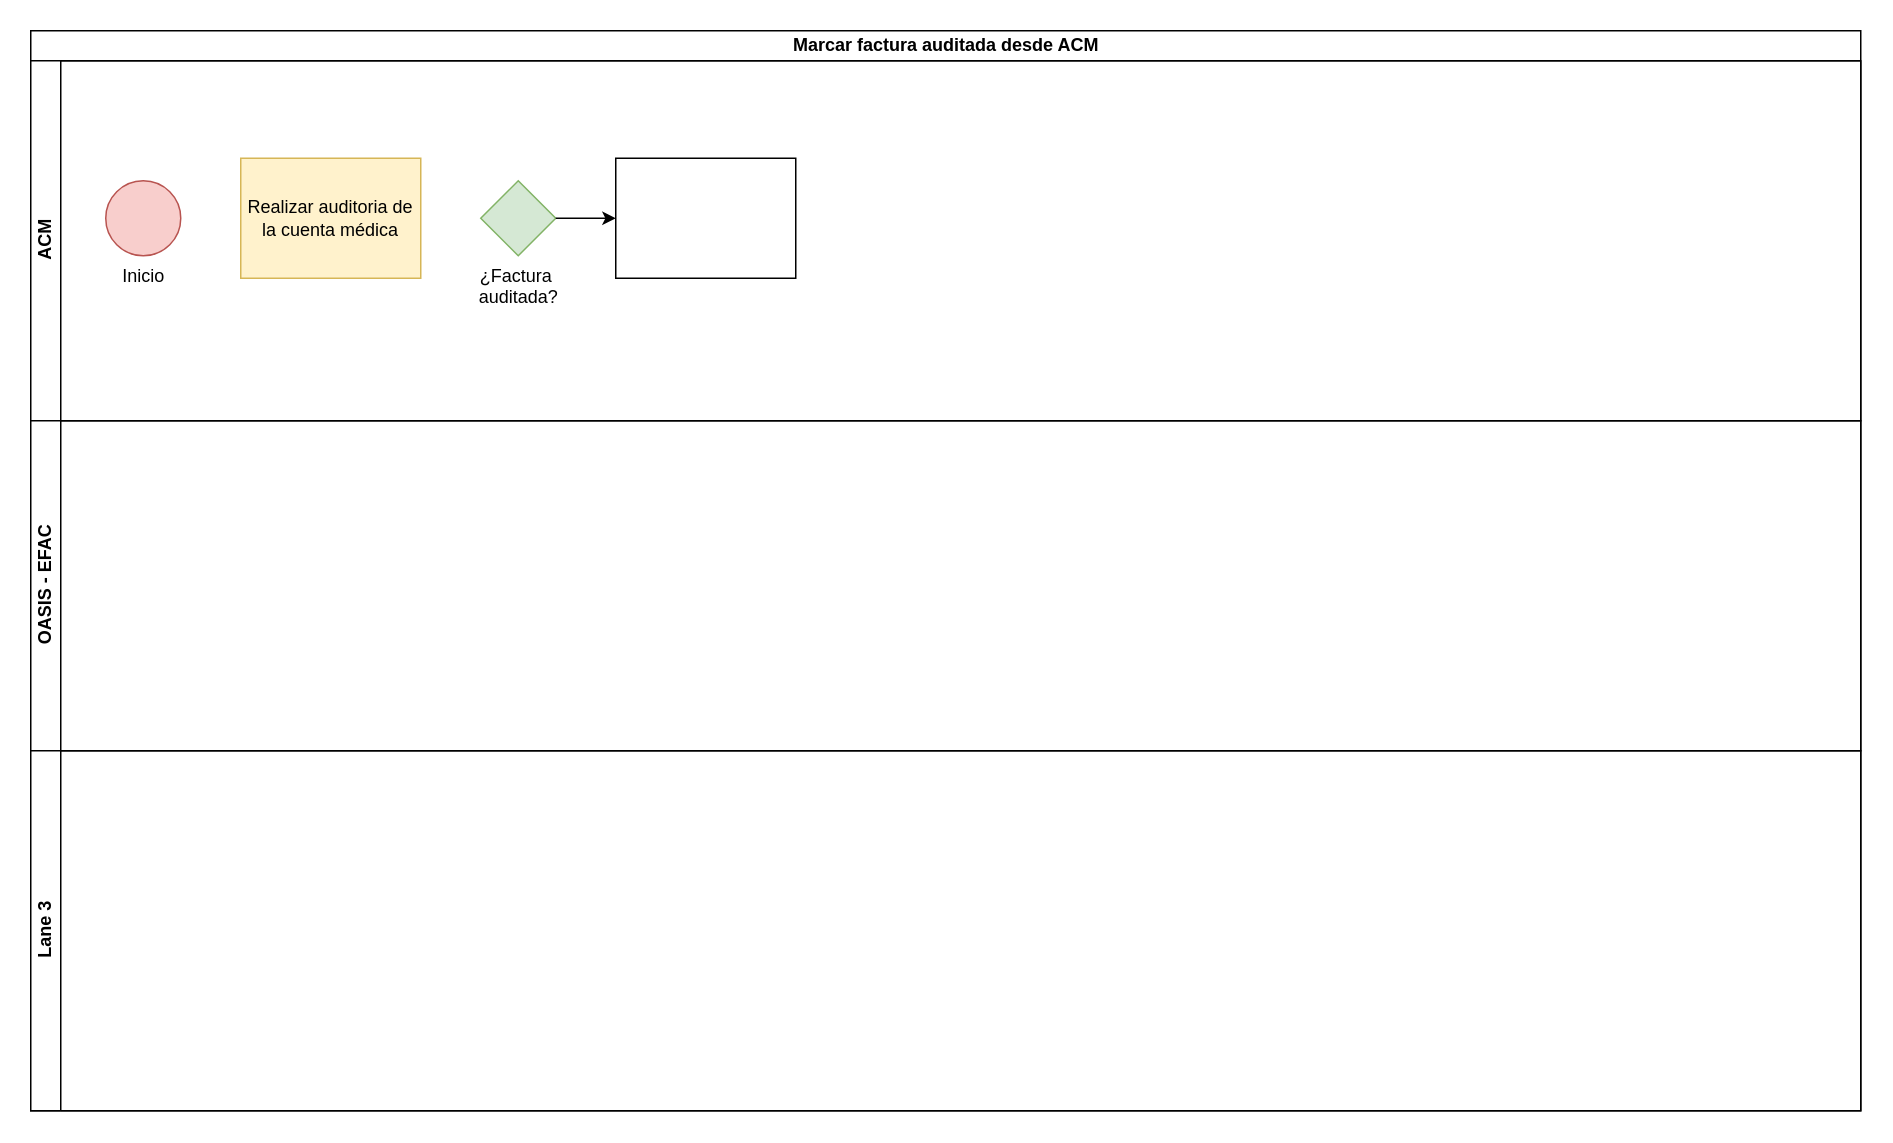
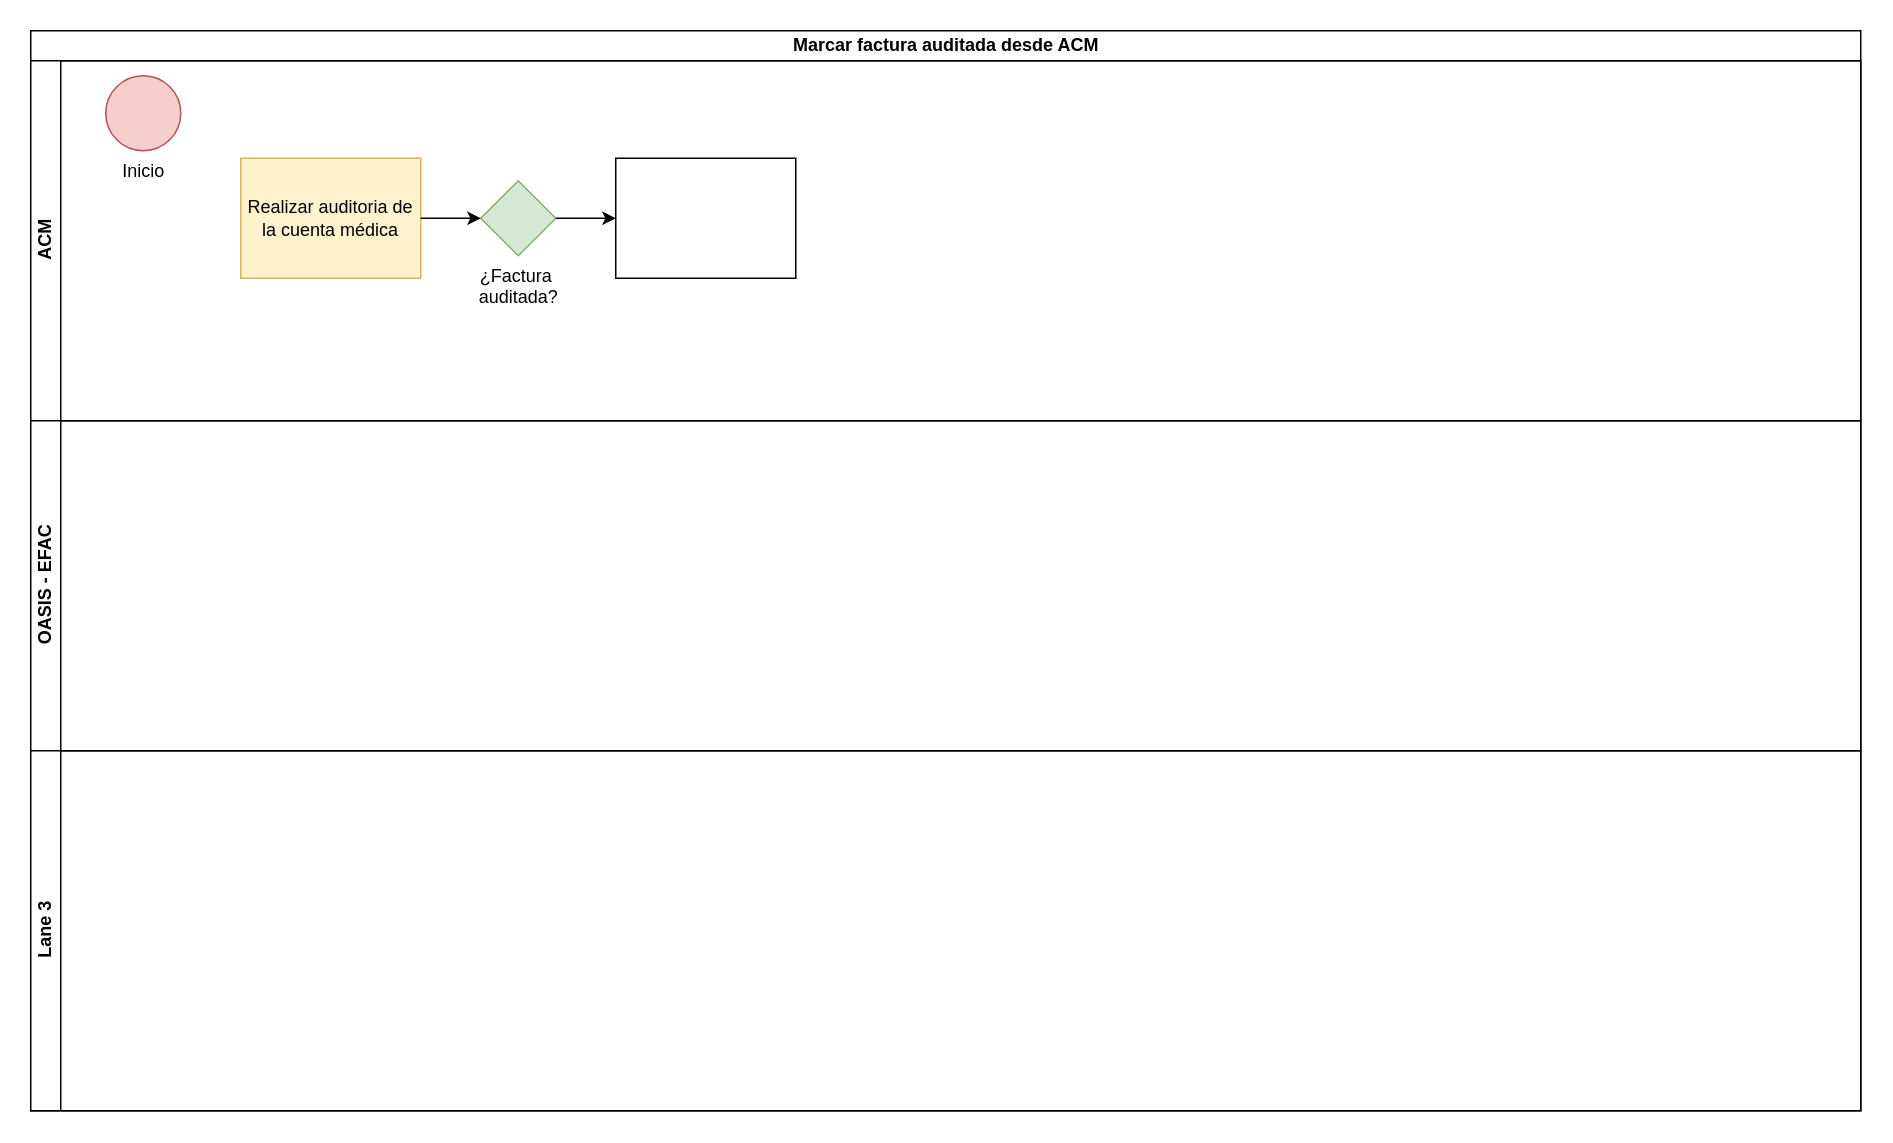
(143, 218) -> (143, 113)
none -> (446, 218)
